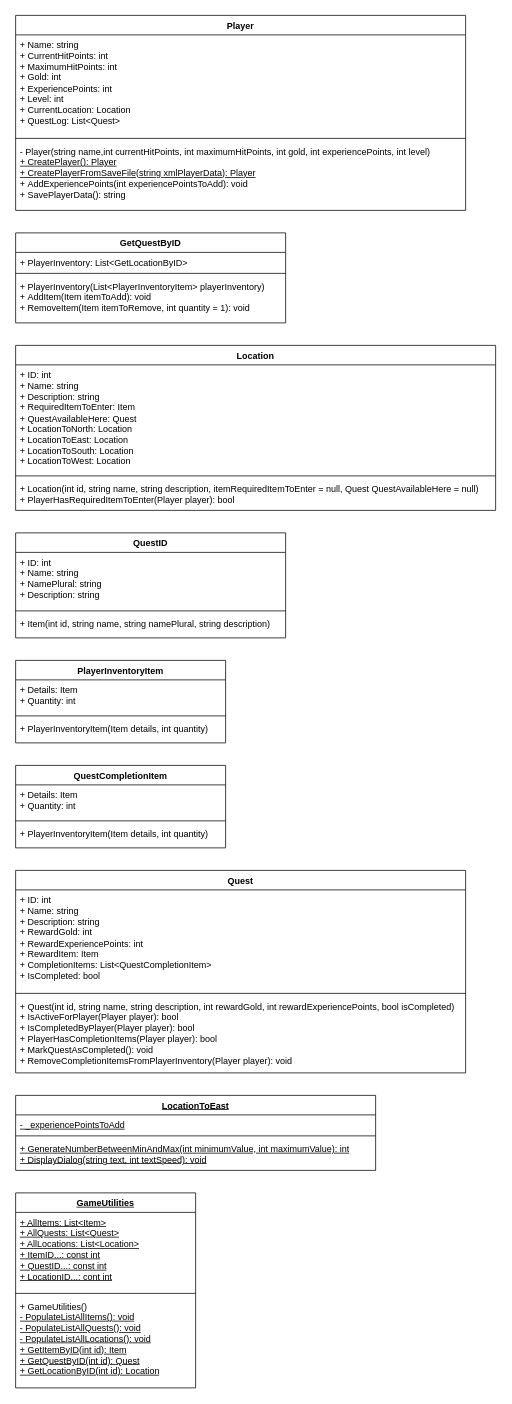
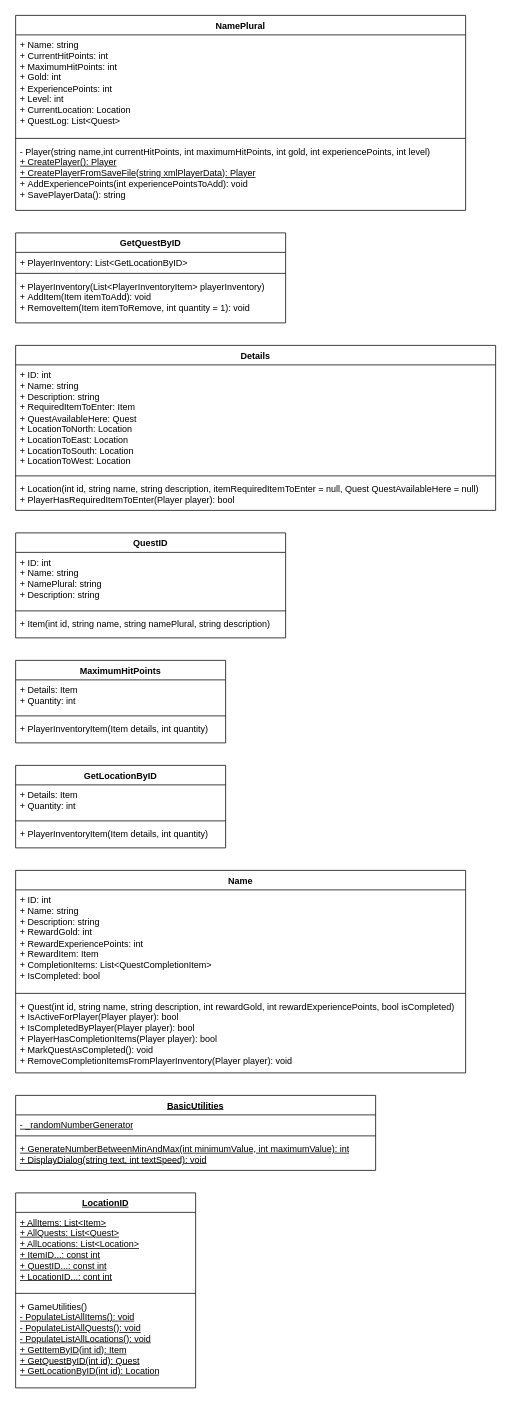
(240, 26) -> (240, 26)
(255, 356) -> (255, 356)
(120, 671) -> (120, 671)
(120, 776) -> (120, 776)
(240, 881) -> (240, 881)
(195, 1106) -> (195, 1106)
(77, 1126) -> (79, 1126)
(105, 1204) -> (105, 1204)
